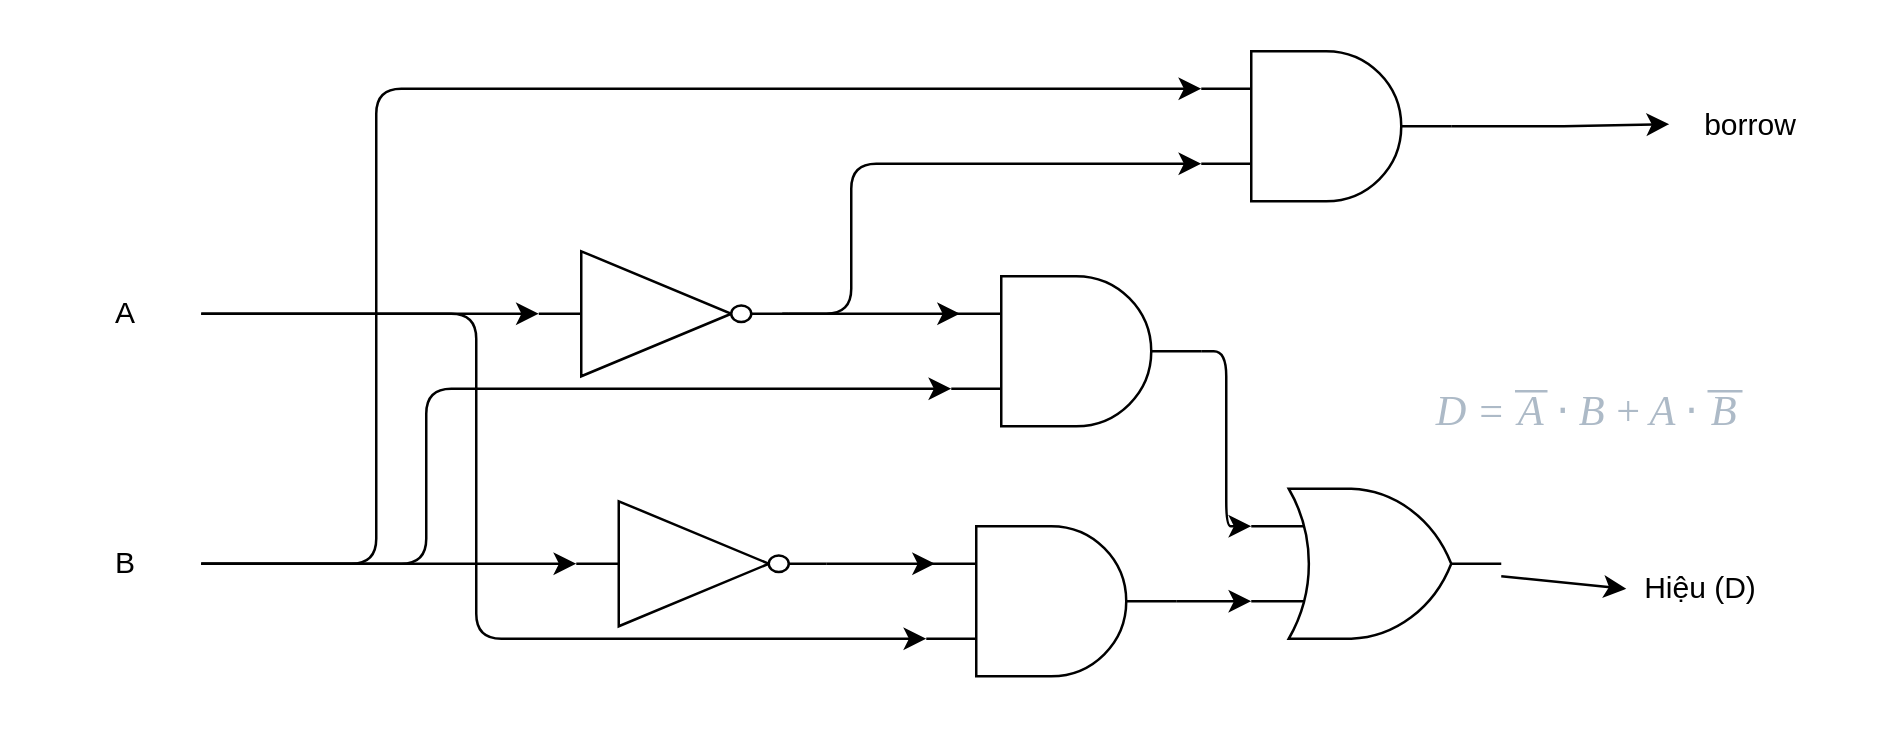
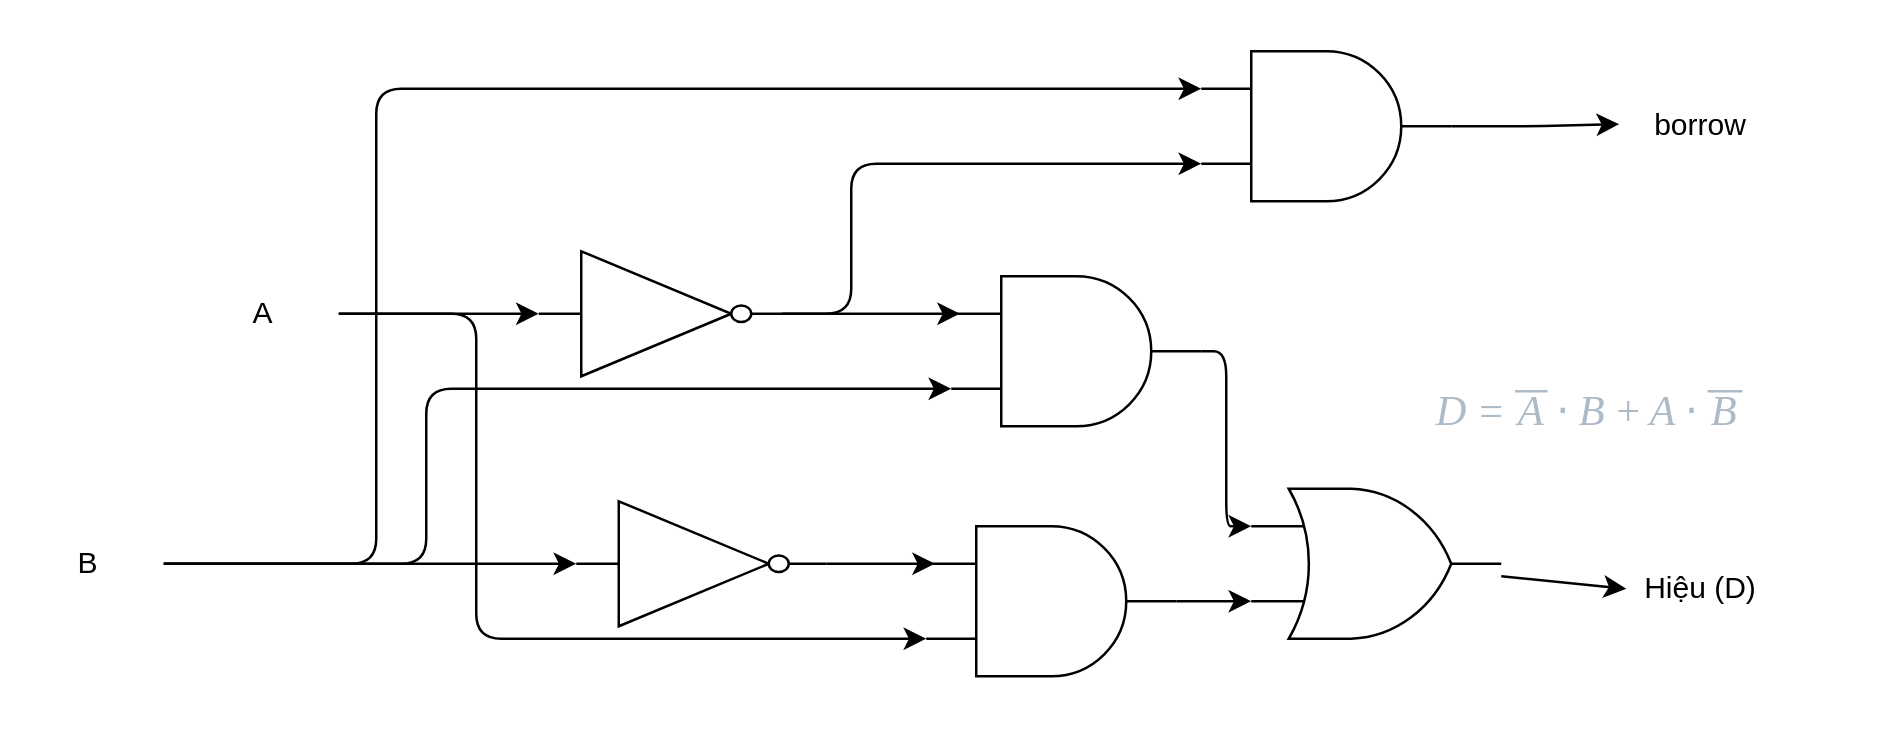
(1751, 126) -> (1701, 126)
(126, 314) -> (264, 314)
(126, 564) -> (89, 564)
